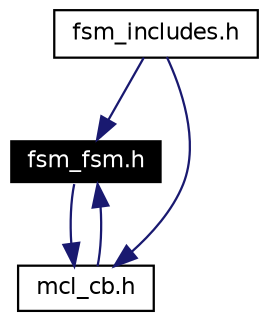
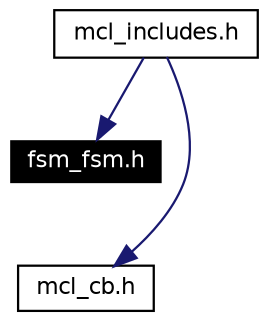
(156, 34) -> (156, 34)
(71, 214) -> none
(101, 237) -> none
